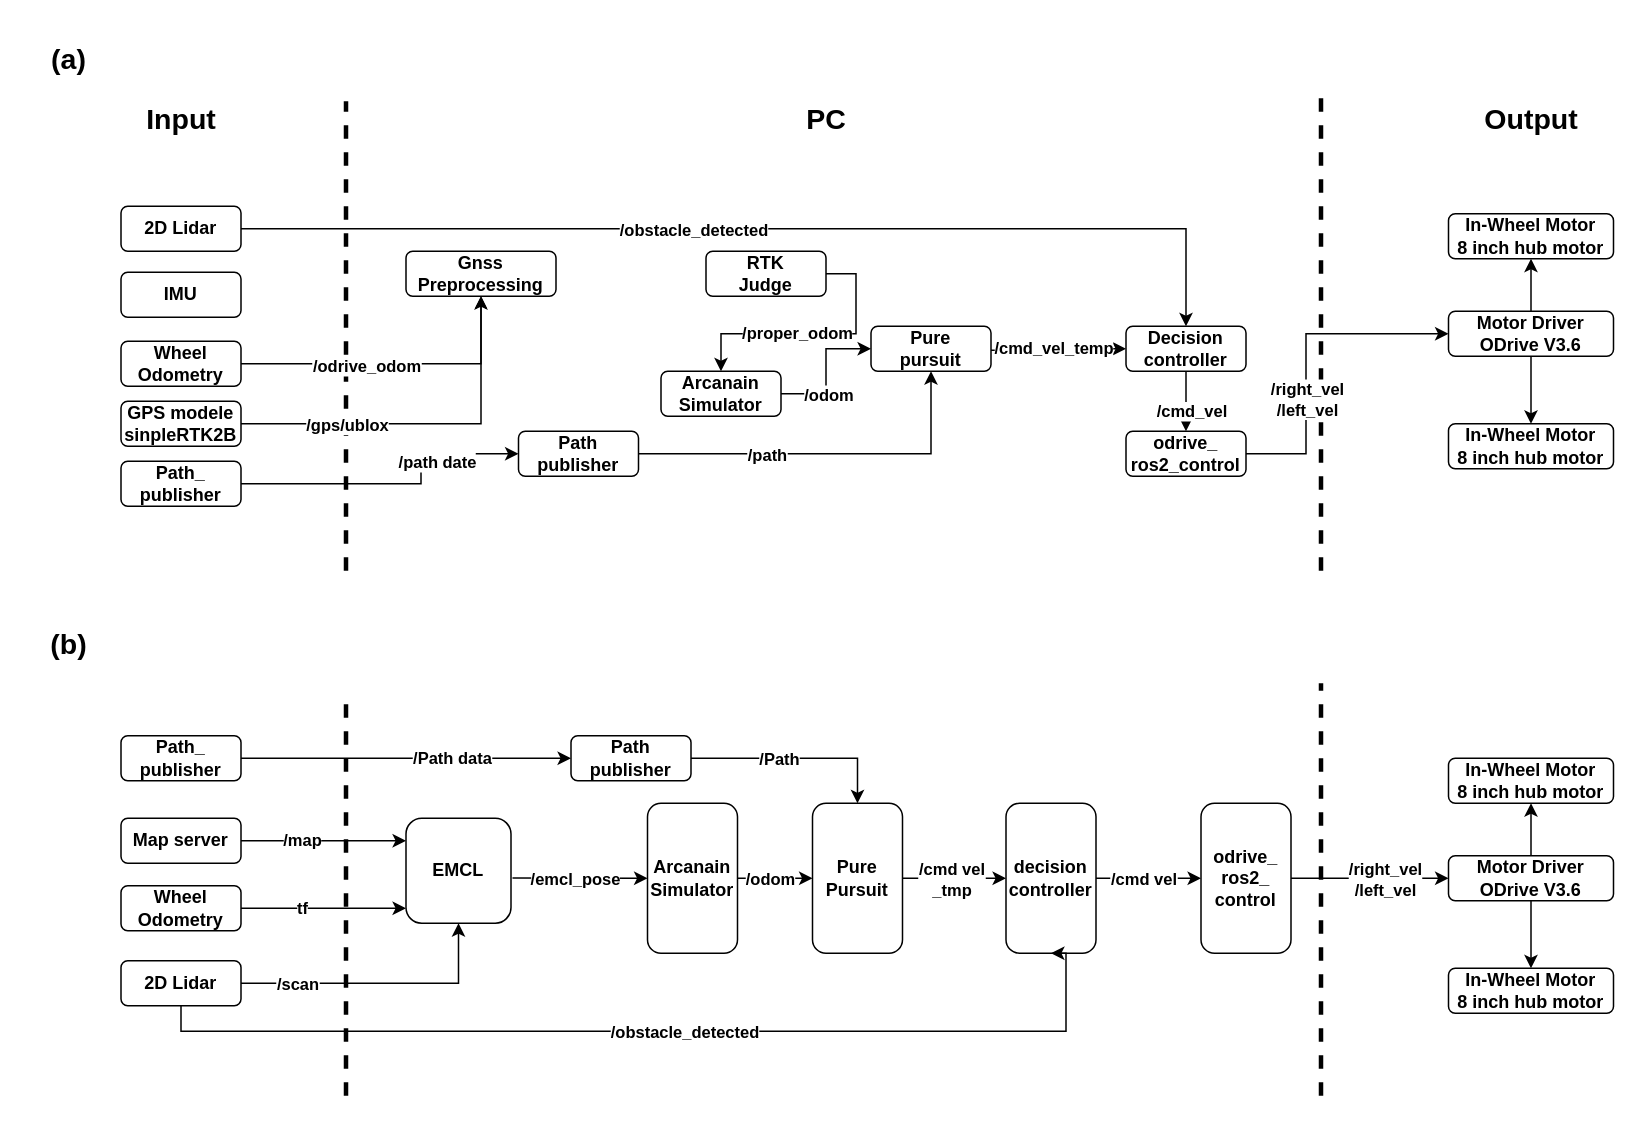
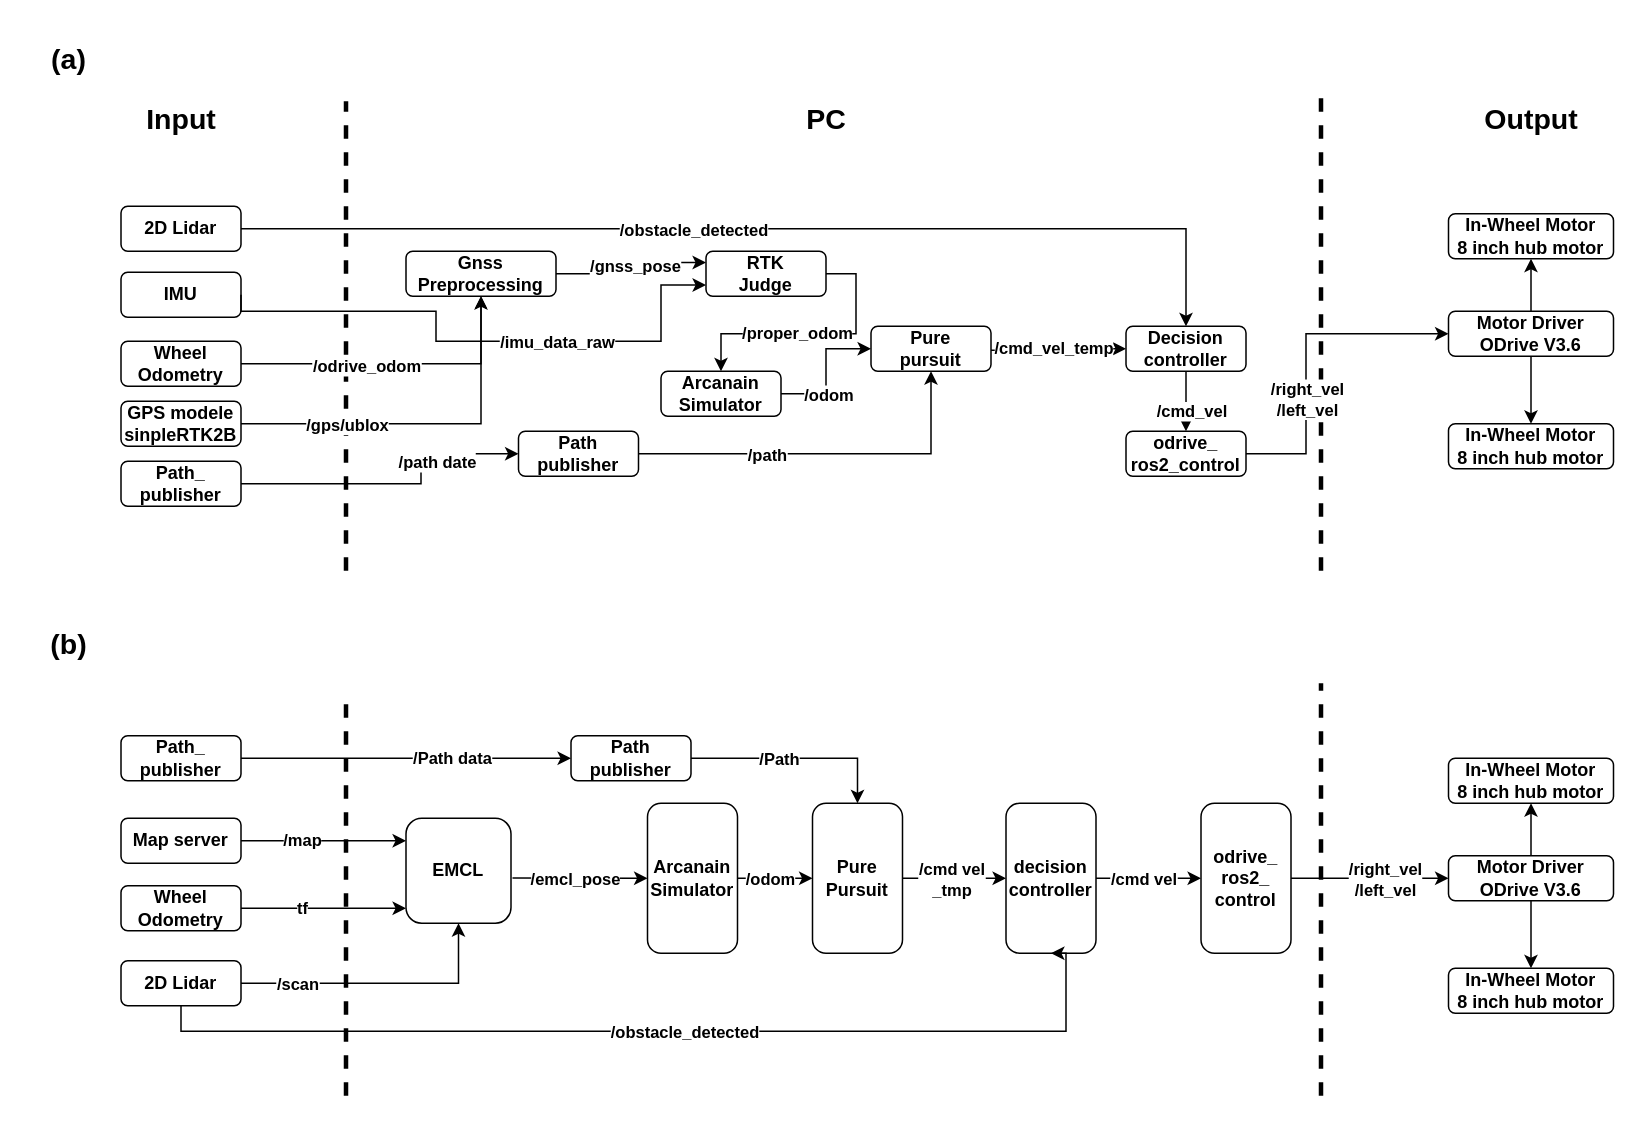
none -> (668, 263)
none -> (401, 311)
